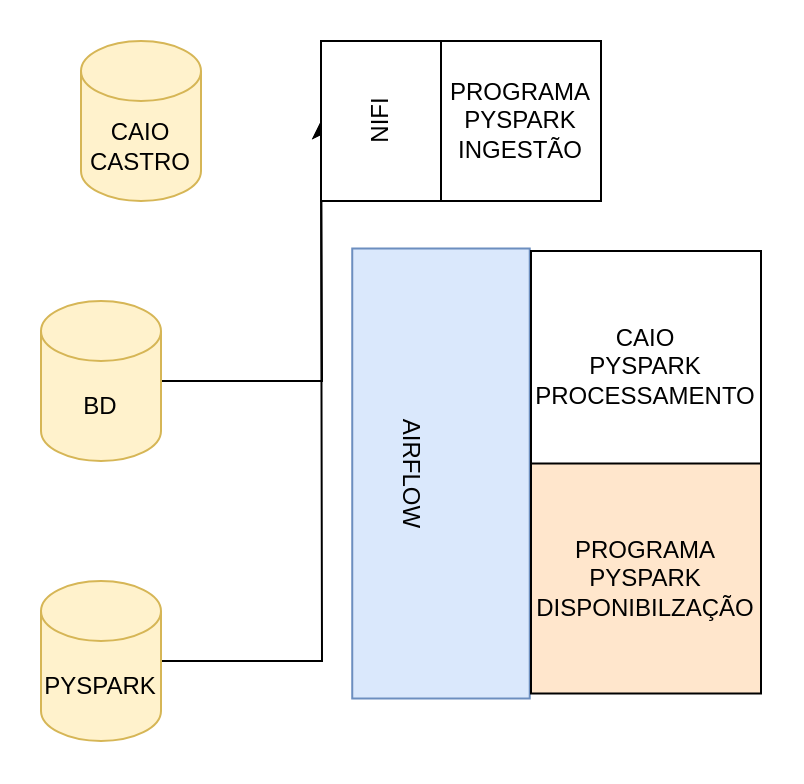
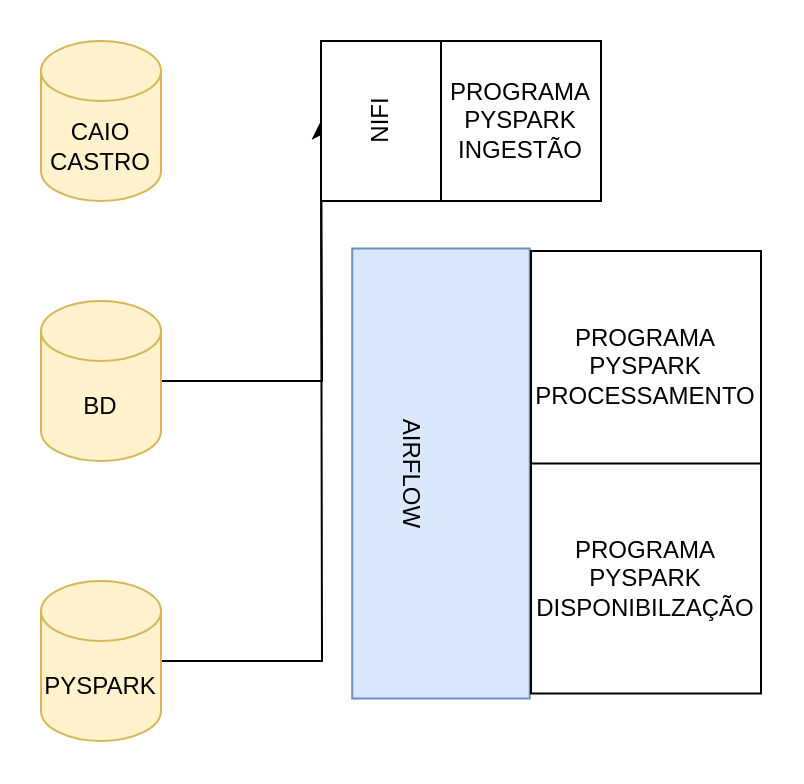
(141, 121) -> (101, 121)
(646, 367) -> (646, 367)
(646, 579) -> (646, 579)
